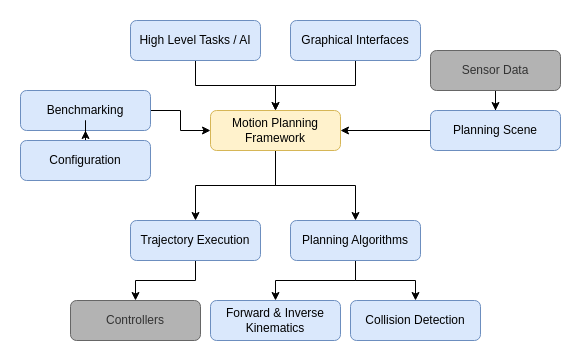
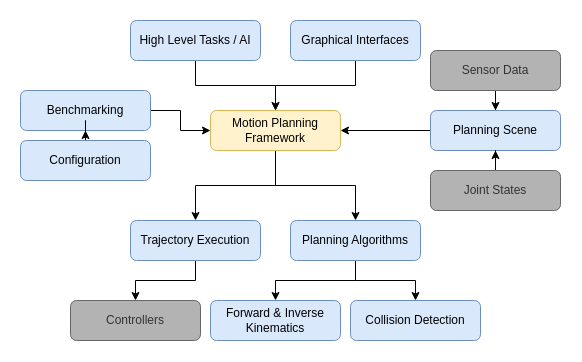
none -> (496, 157)
none -> (496, 191)
